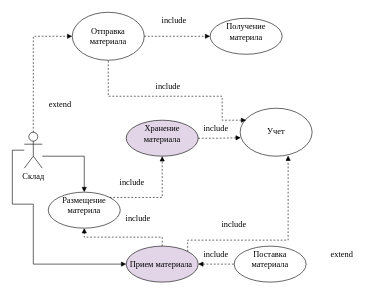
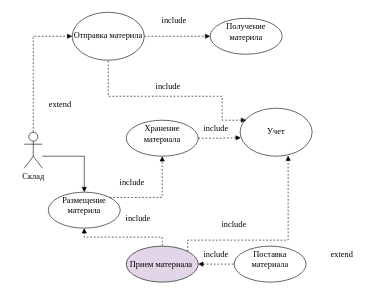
(108, 36) -> (108, 36)
(162, 138) -> (162, 138)
(12, 203) -> none
